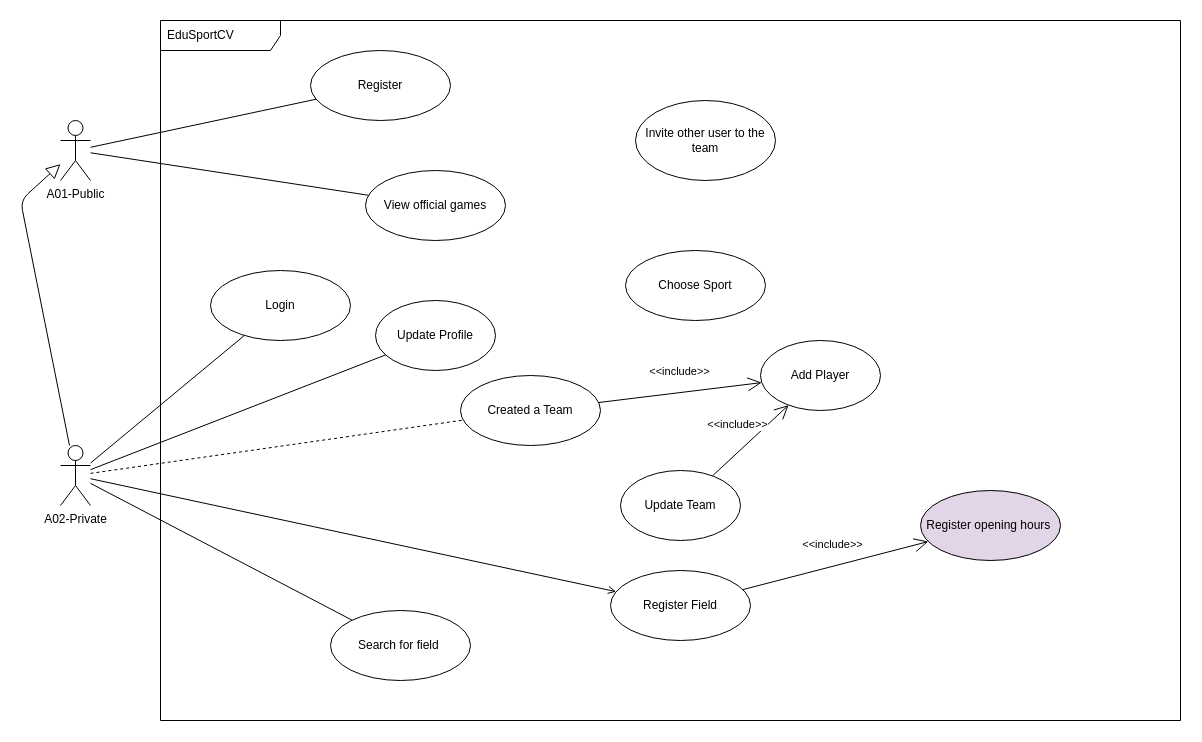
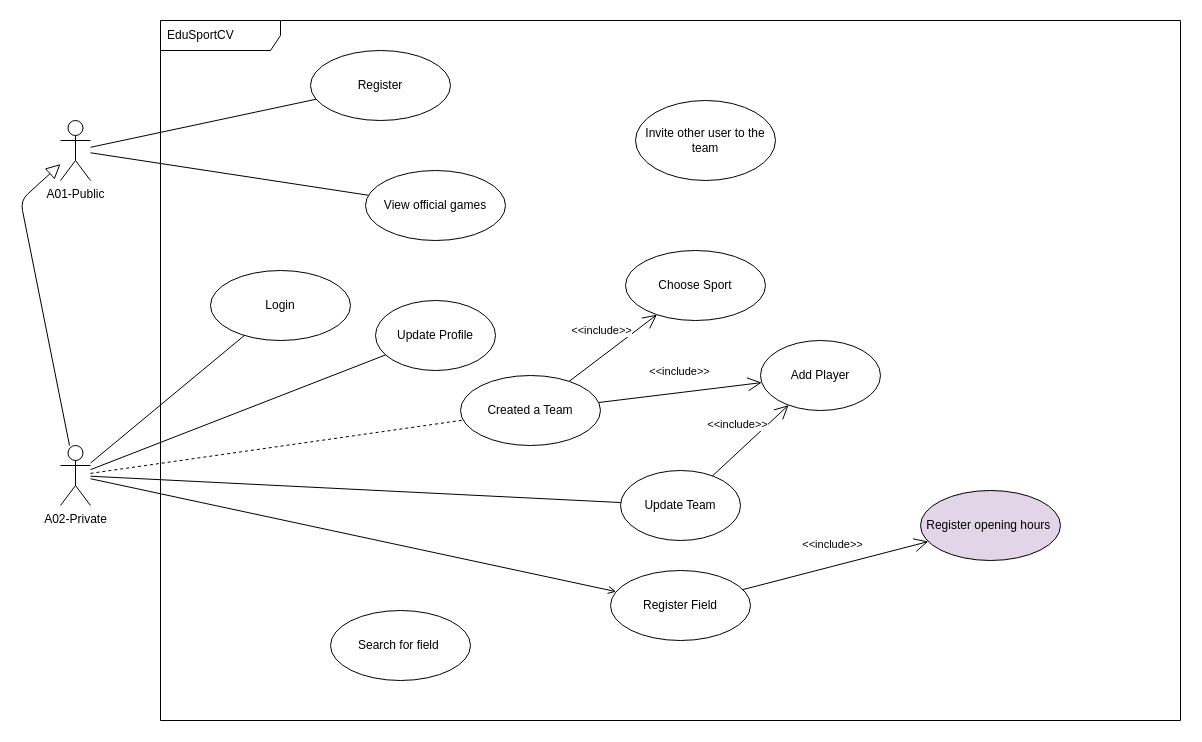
none -> (612, 349)
(221, 552) -> (356, 489)
